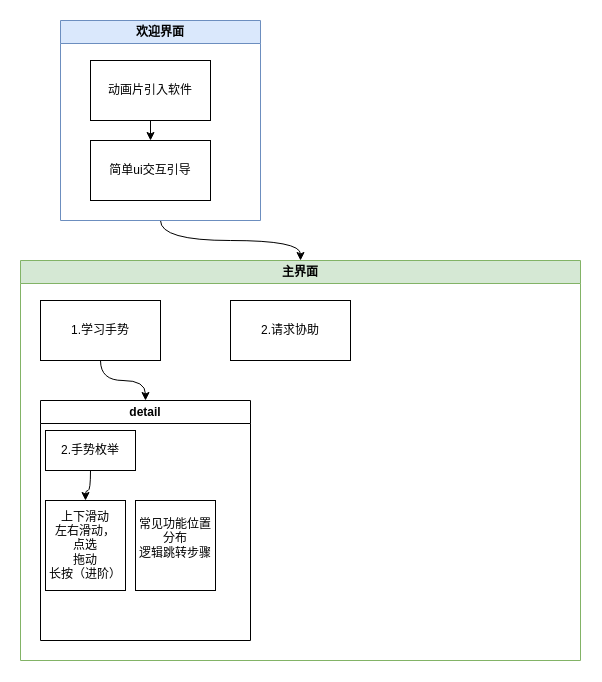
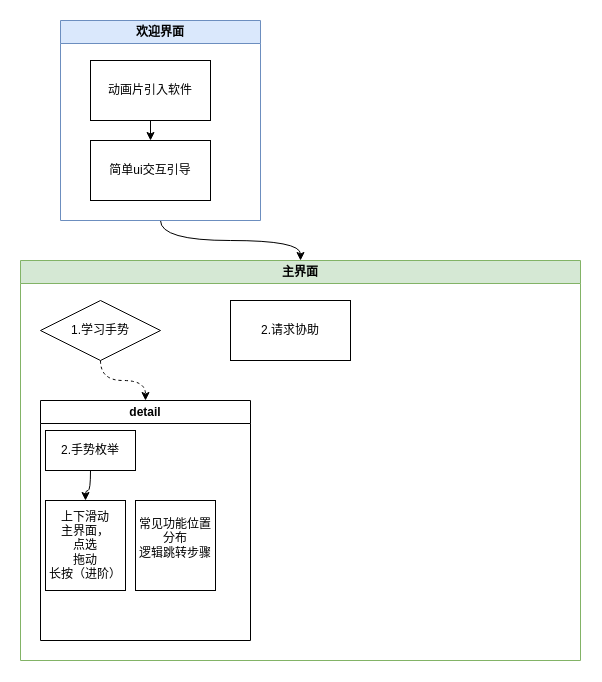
(101, 331) -> (101, 331)
(119, 380) -> (119, 380)
(86, 546) -> (86, 546)
